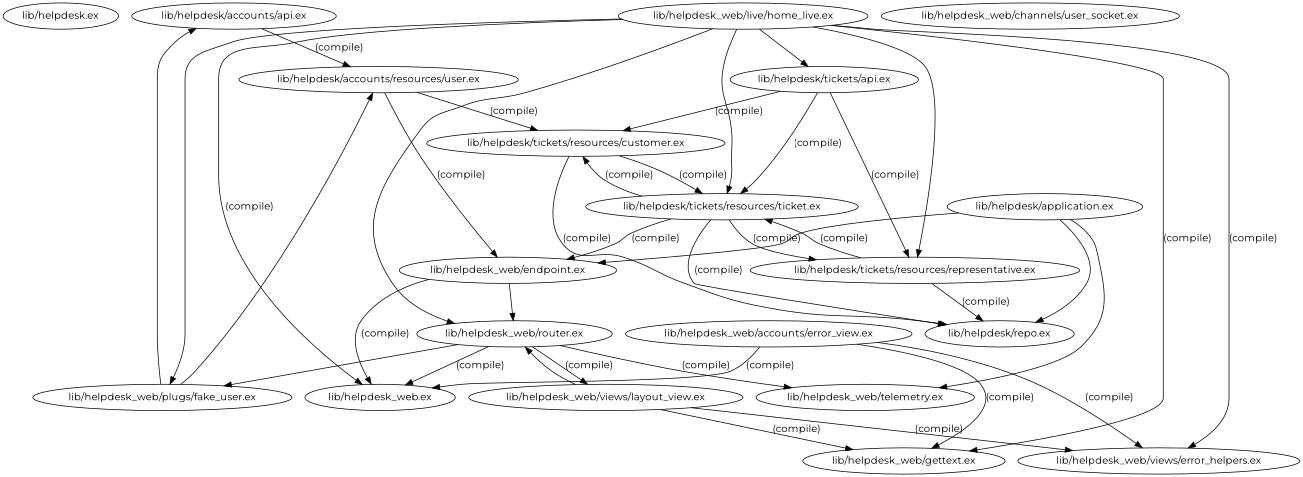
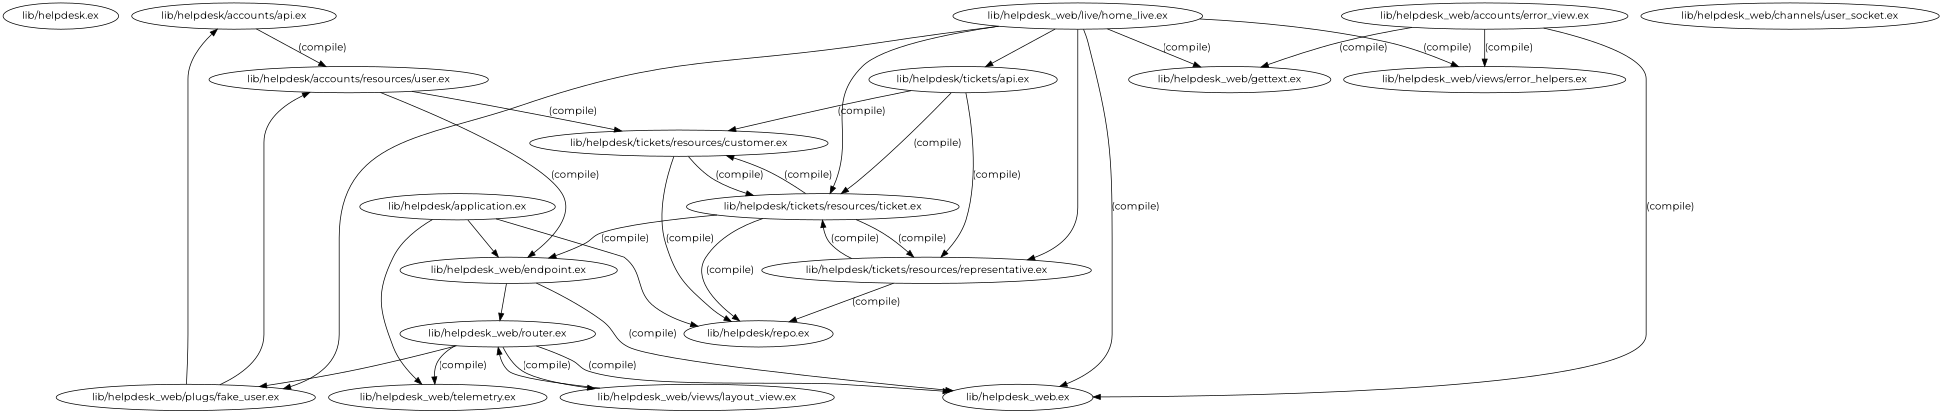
(451, 110) -> none
(753, 429) -> none
(878, 429) -> none
